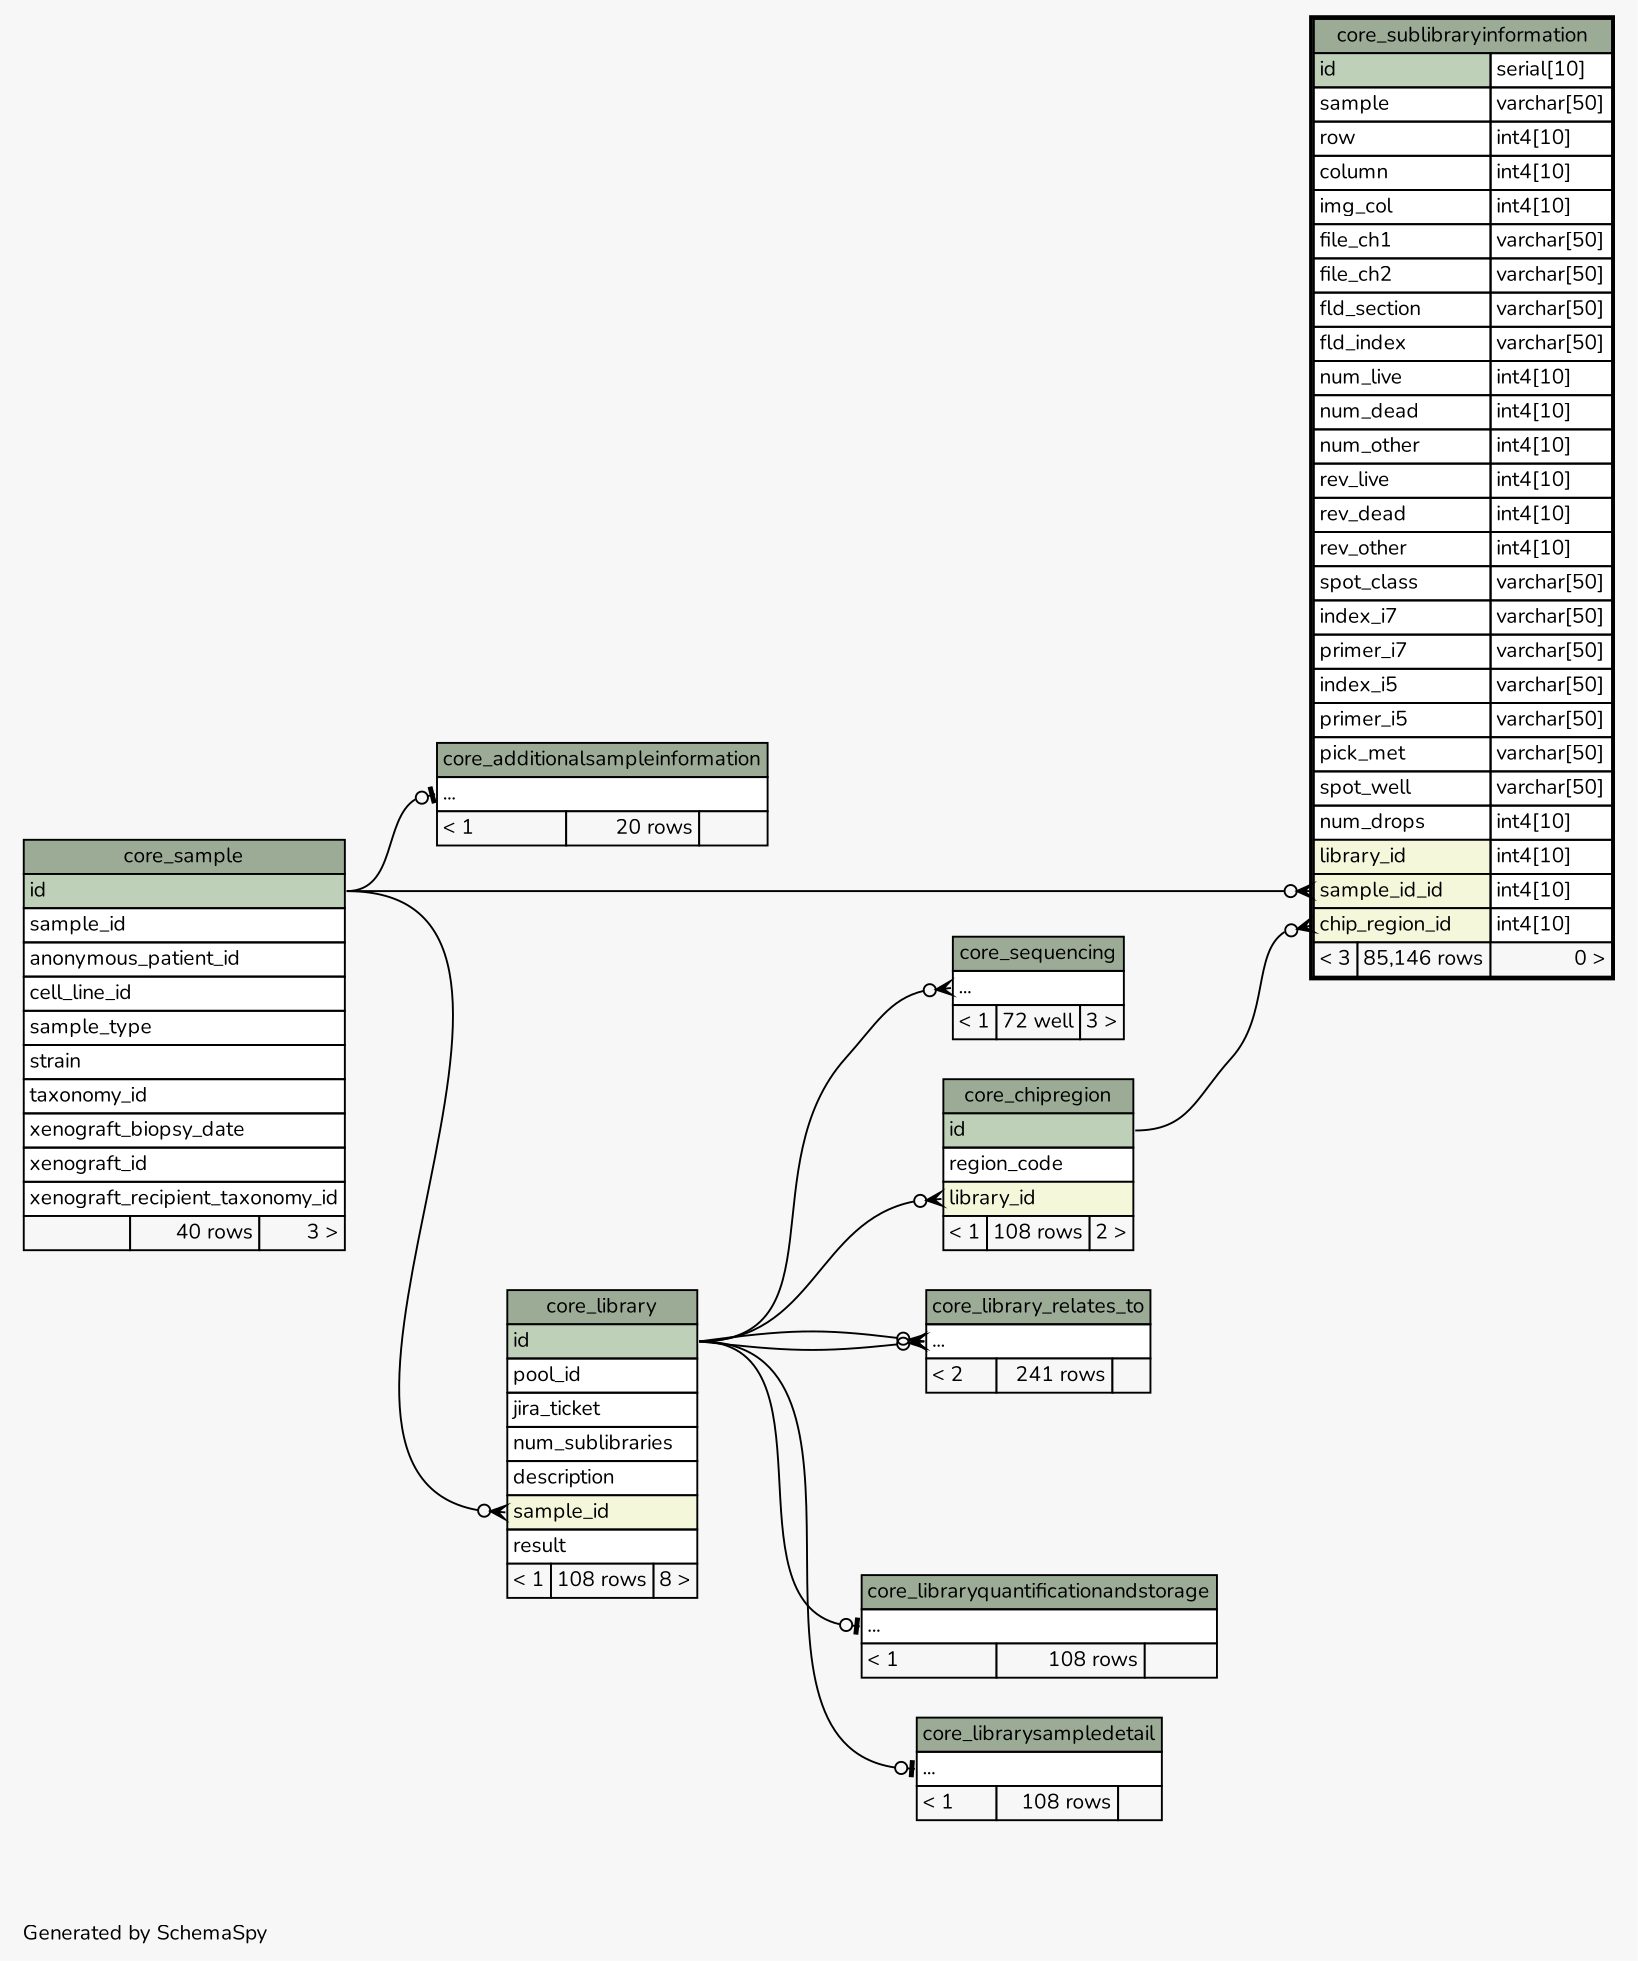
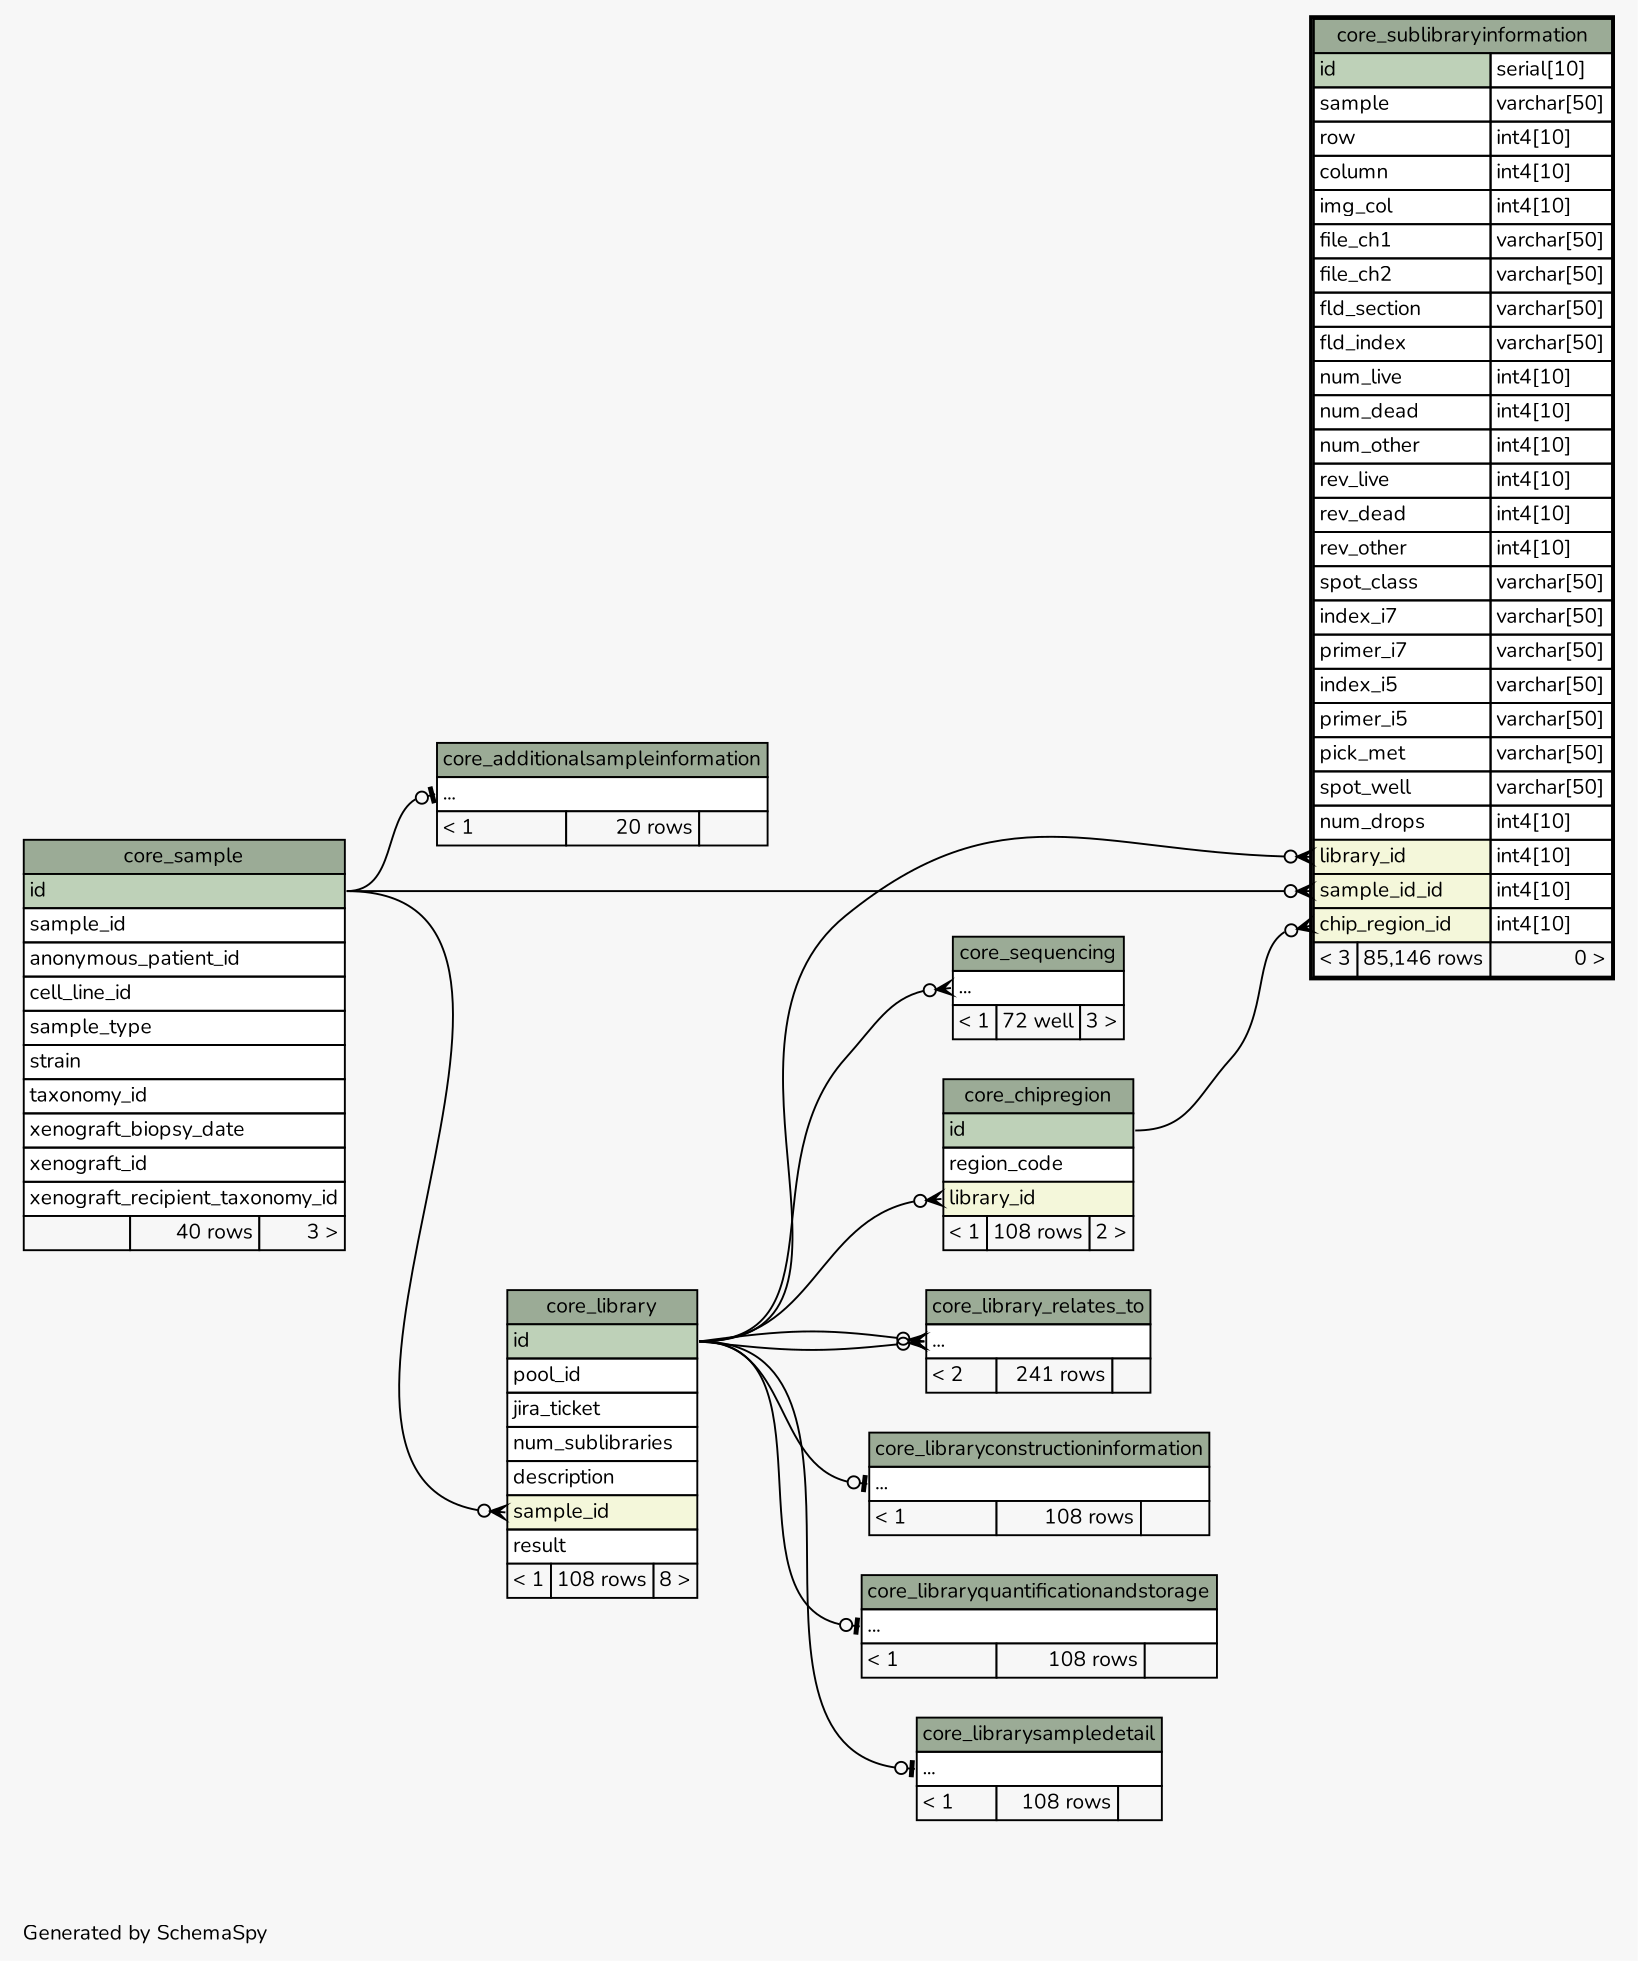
none -> (833, 931)
none -> (1038, 1484)
